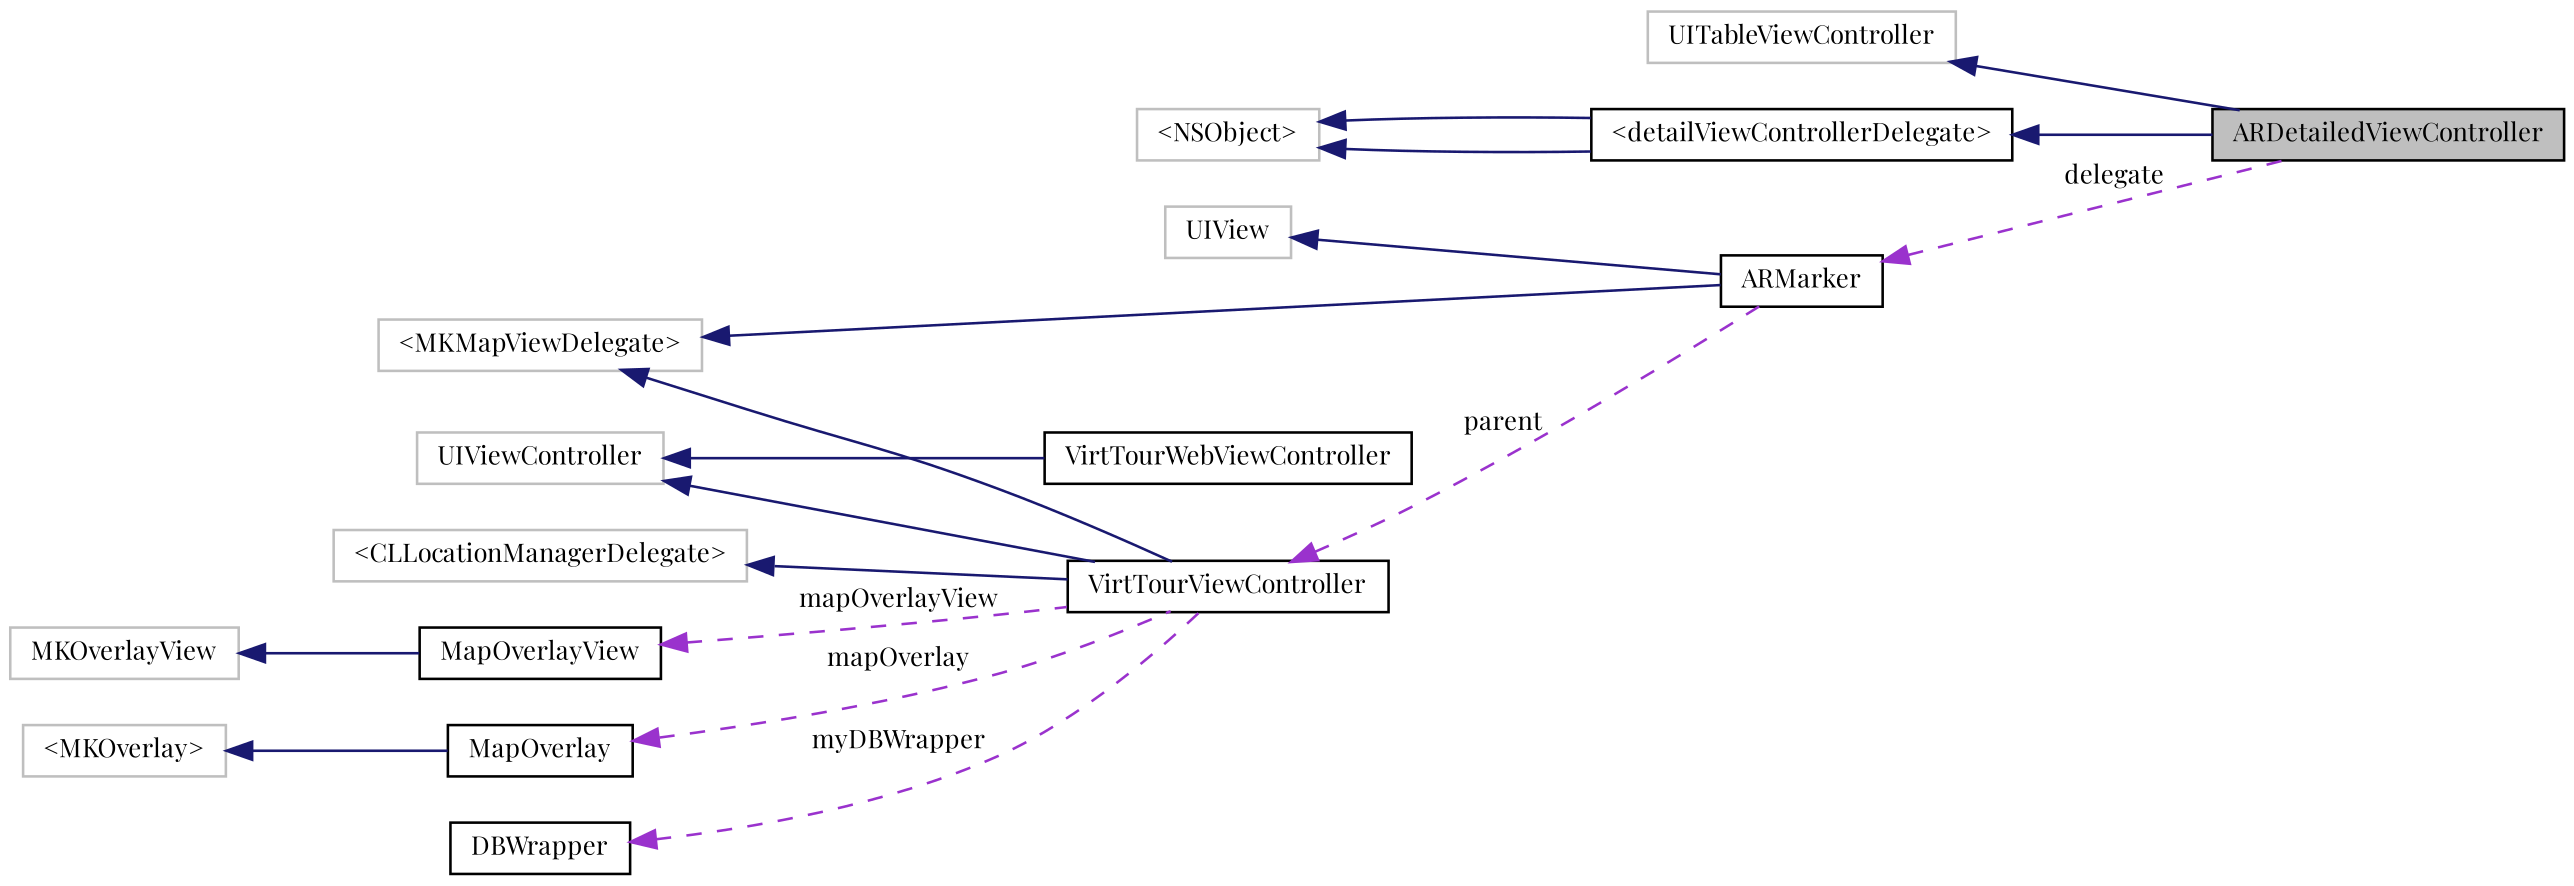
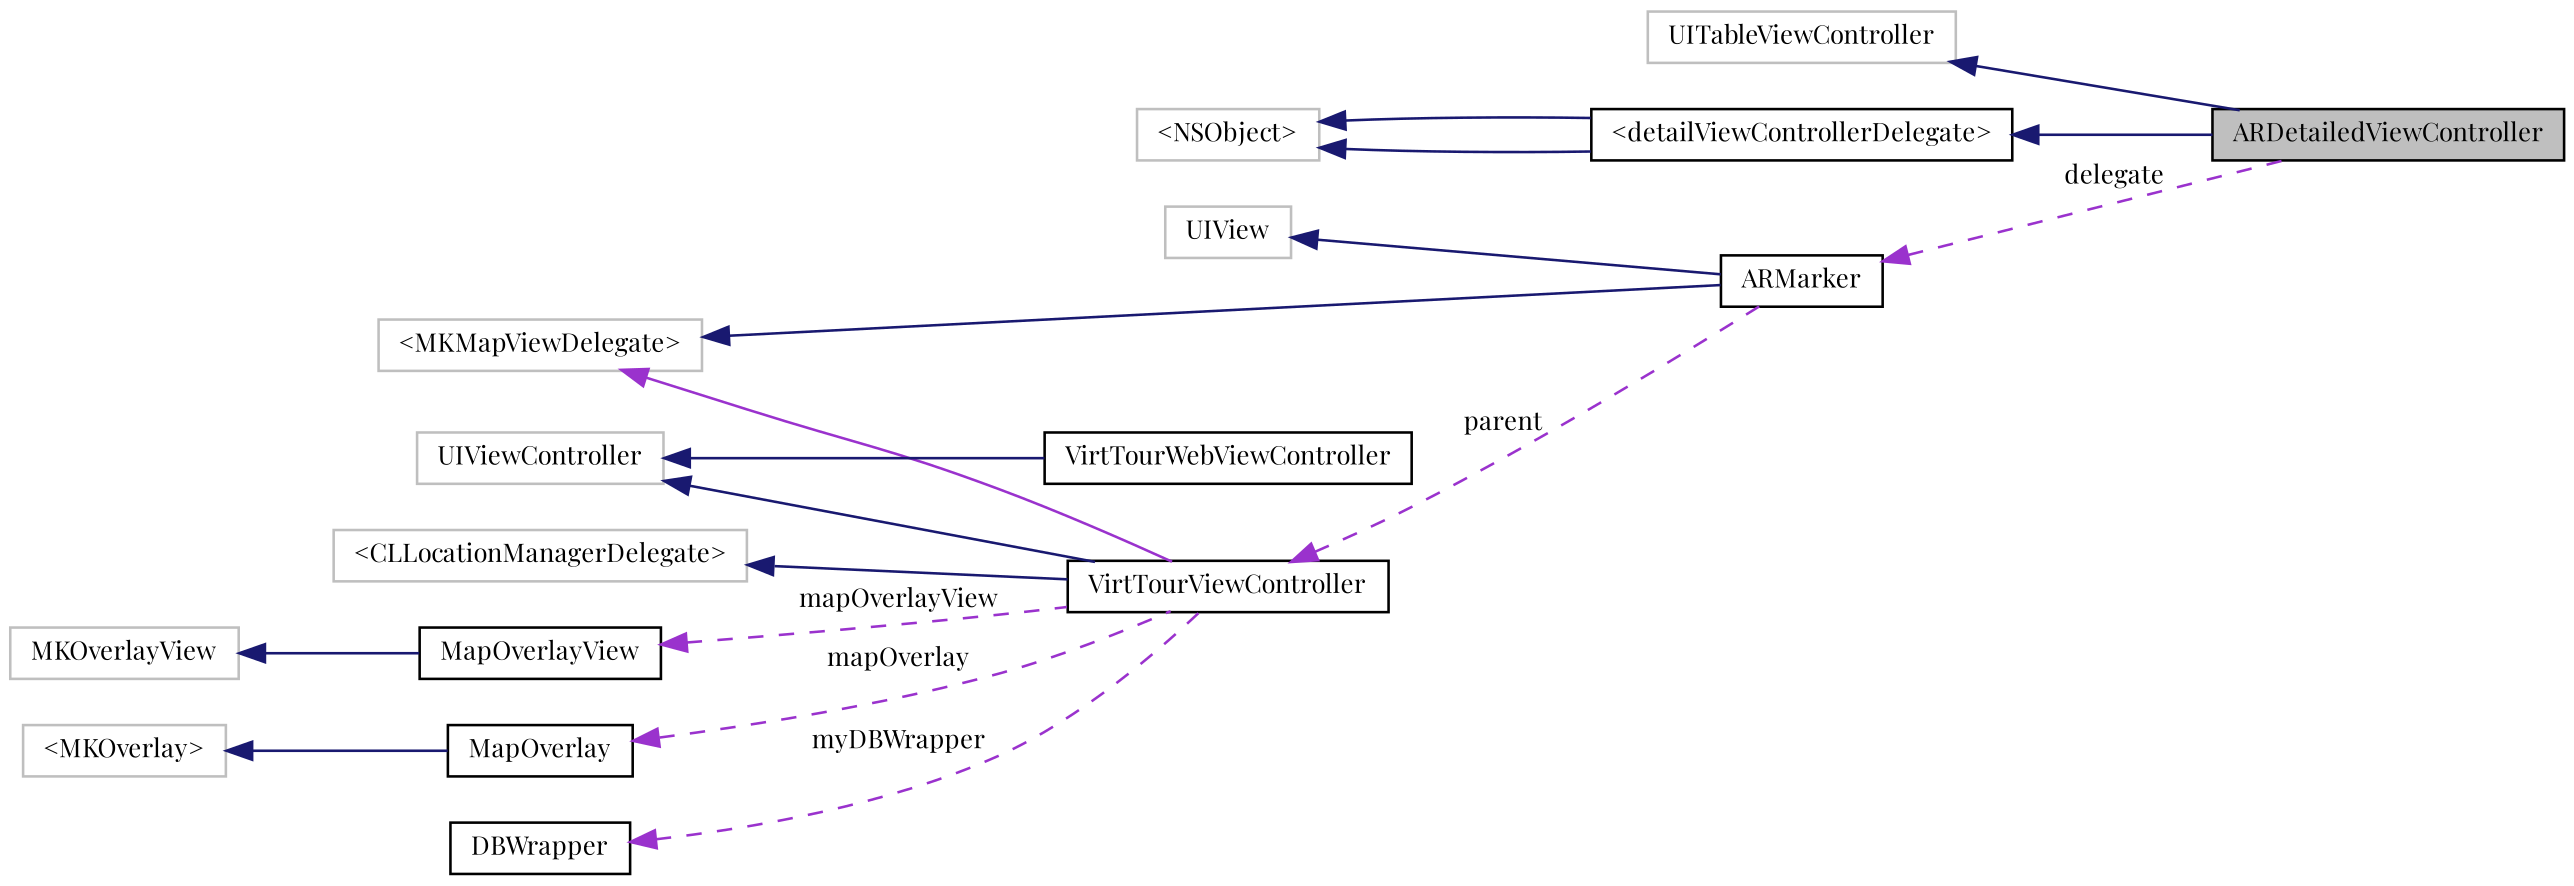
(966, 477) -> (966, 477)
